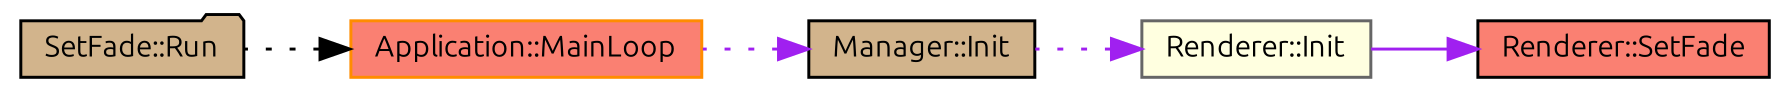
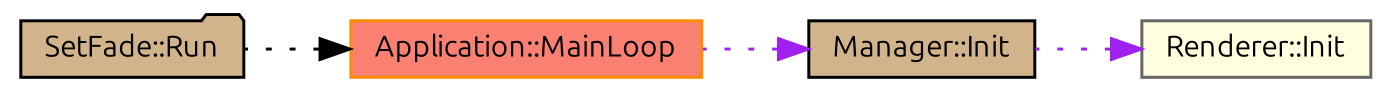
(1624, 49) -> none
